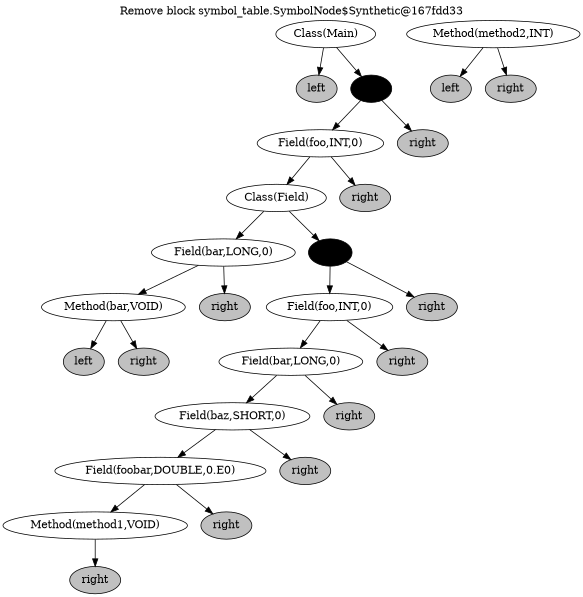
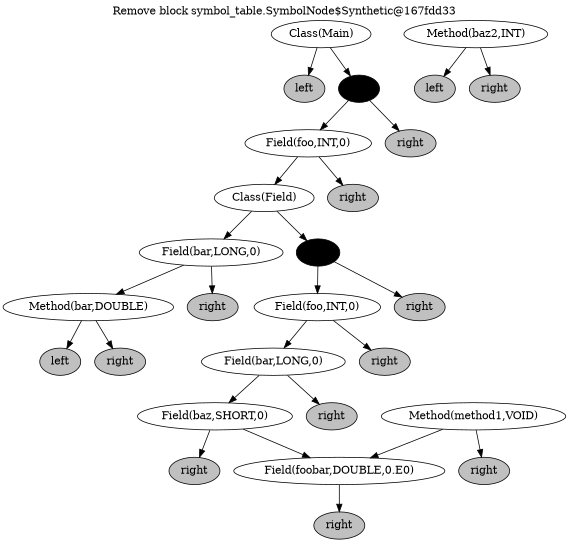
(493, 34) -> (476, 34)
(113, 307) -> (88, 307)
(131, 496) -> (410, 442)
